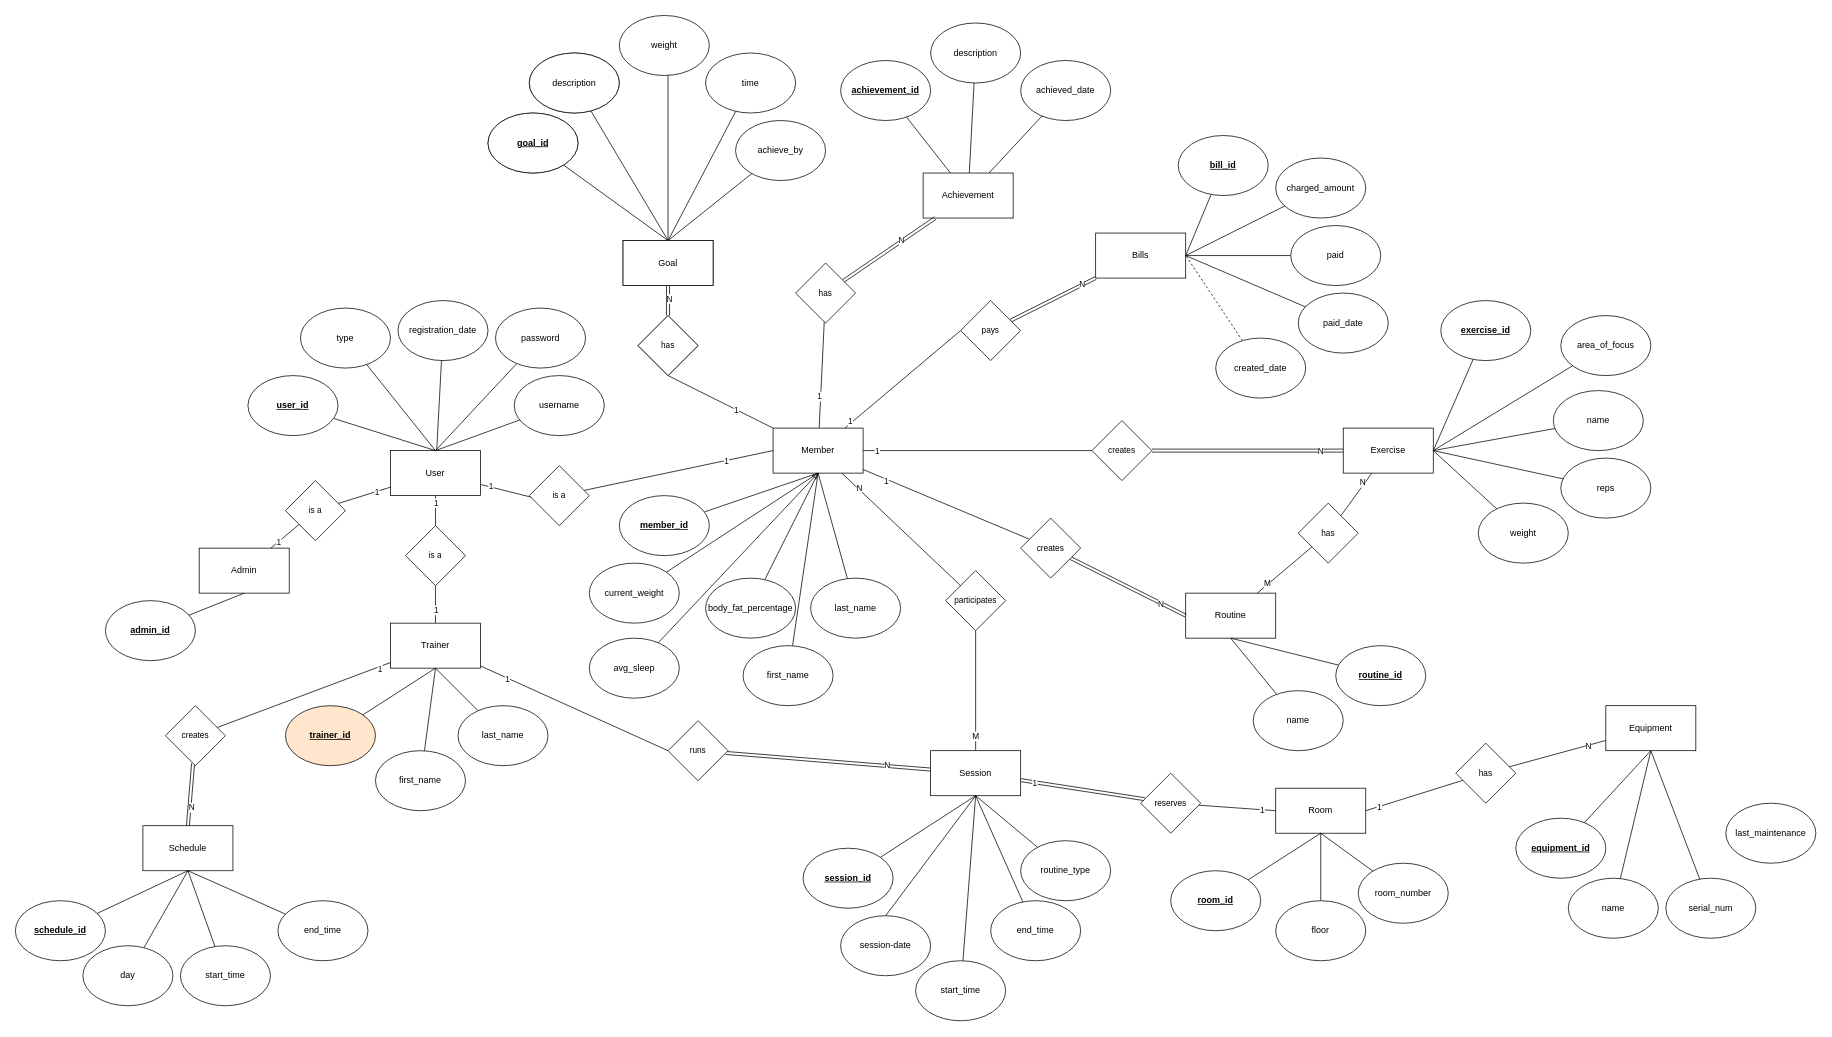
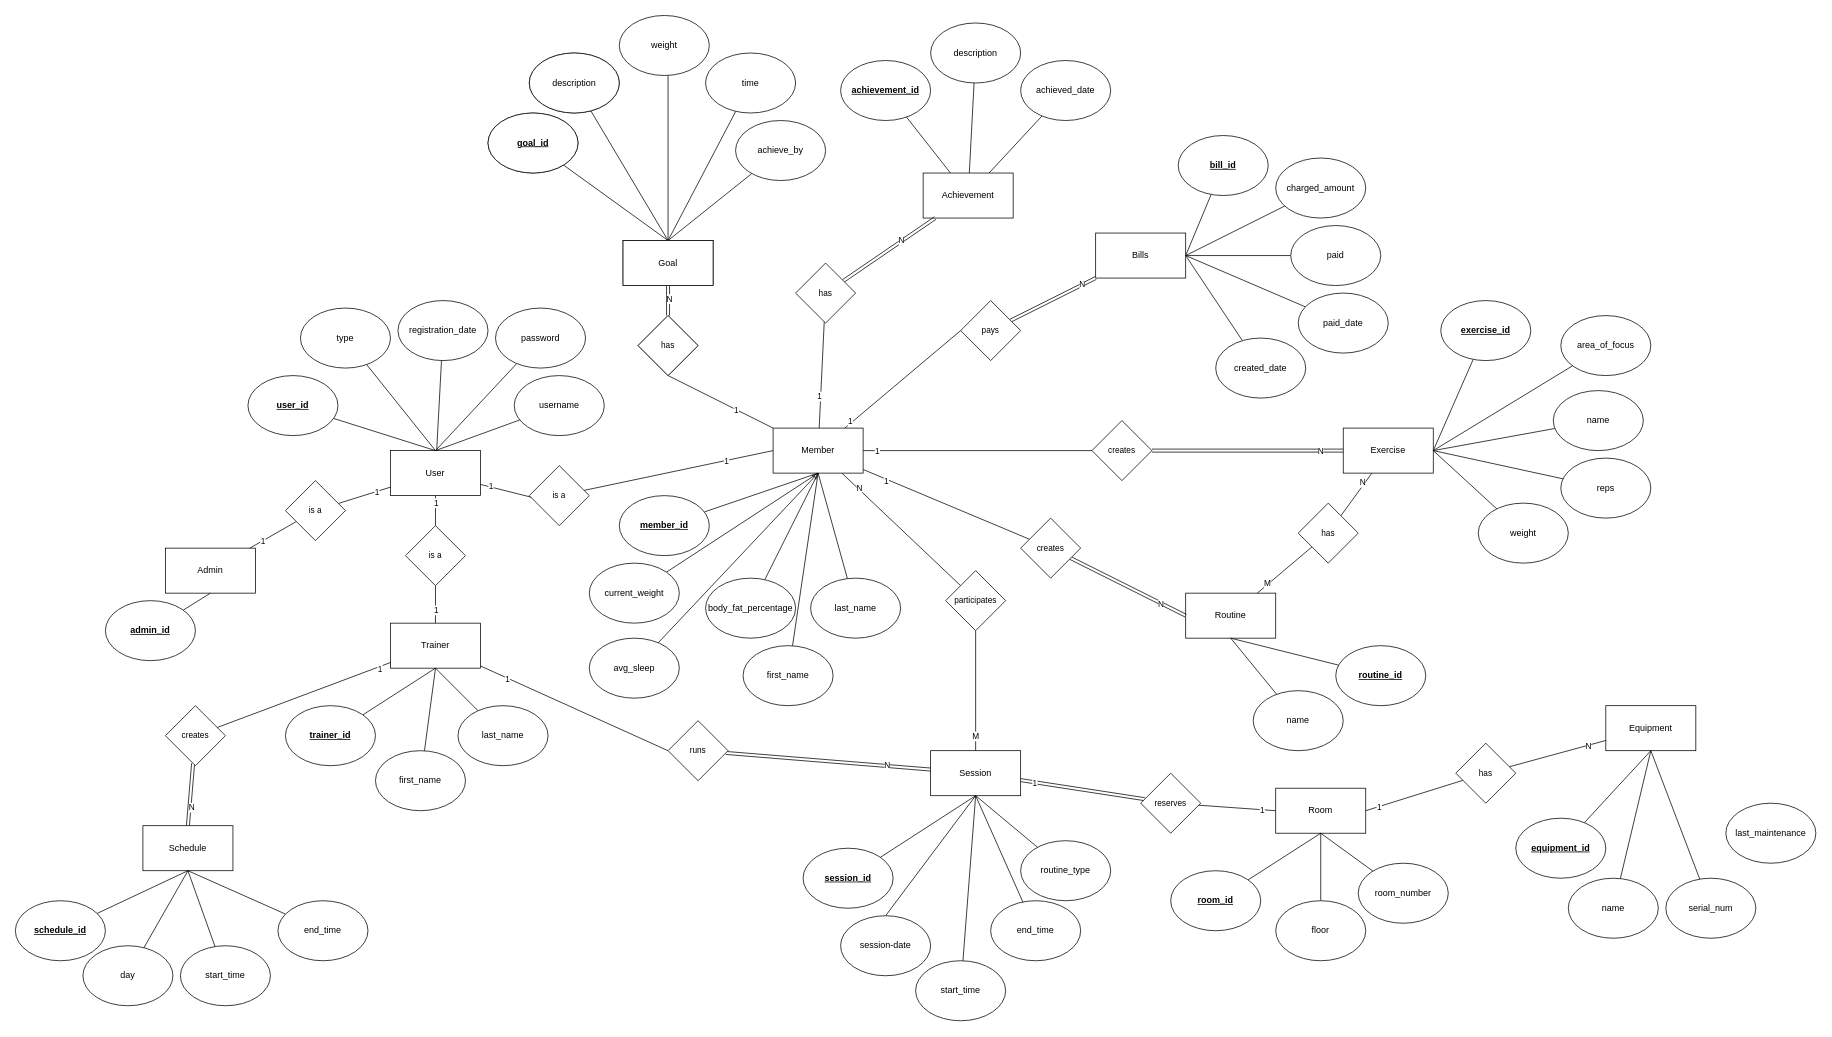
(1214, 298) -> (1214, 298)
(244, 570) -> (210, 570)
(330, 735) -> (330, 735)
